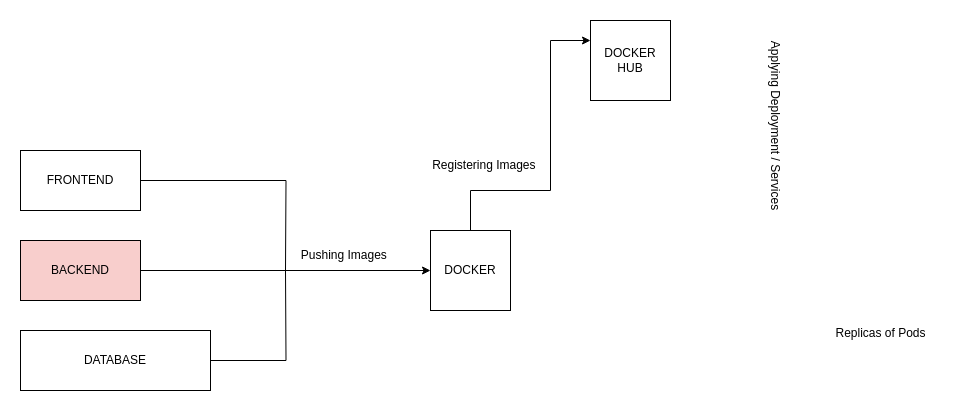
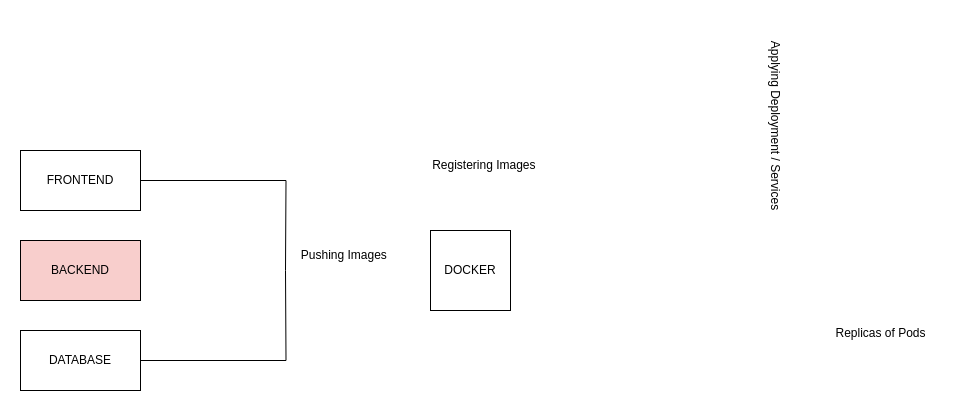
(631, 61) -> none
(551, 160) -> none
(282, 271) -> none
(116, 361) -> (81, 361)
